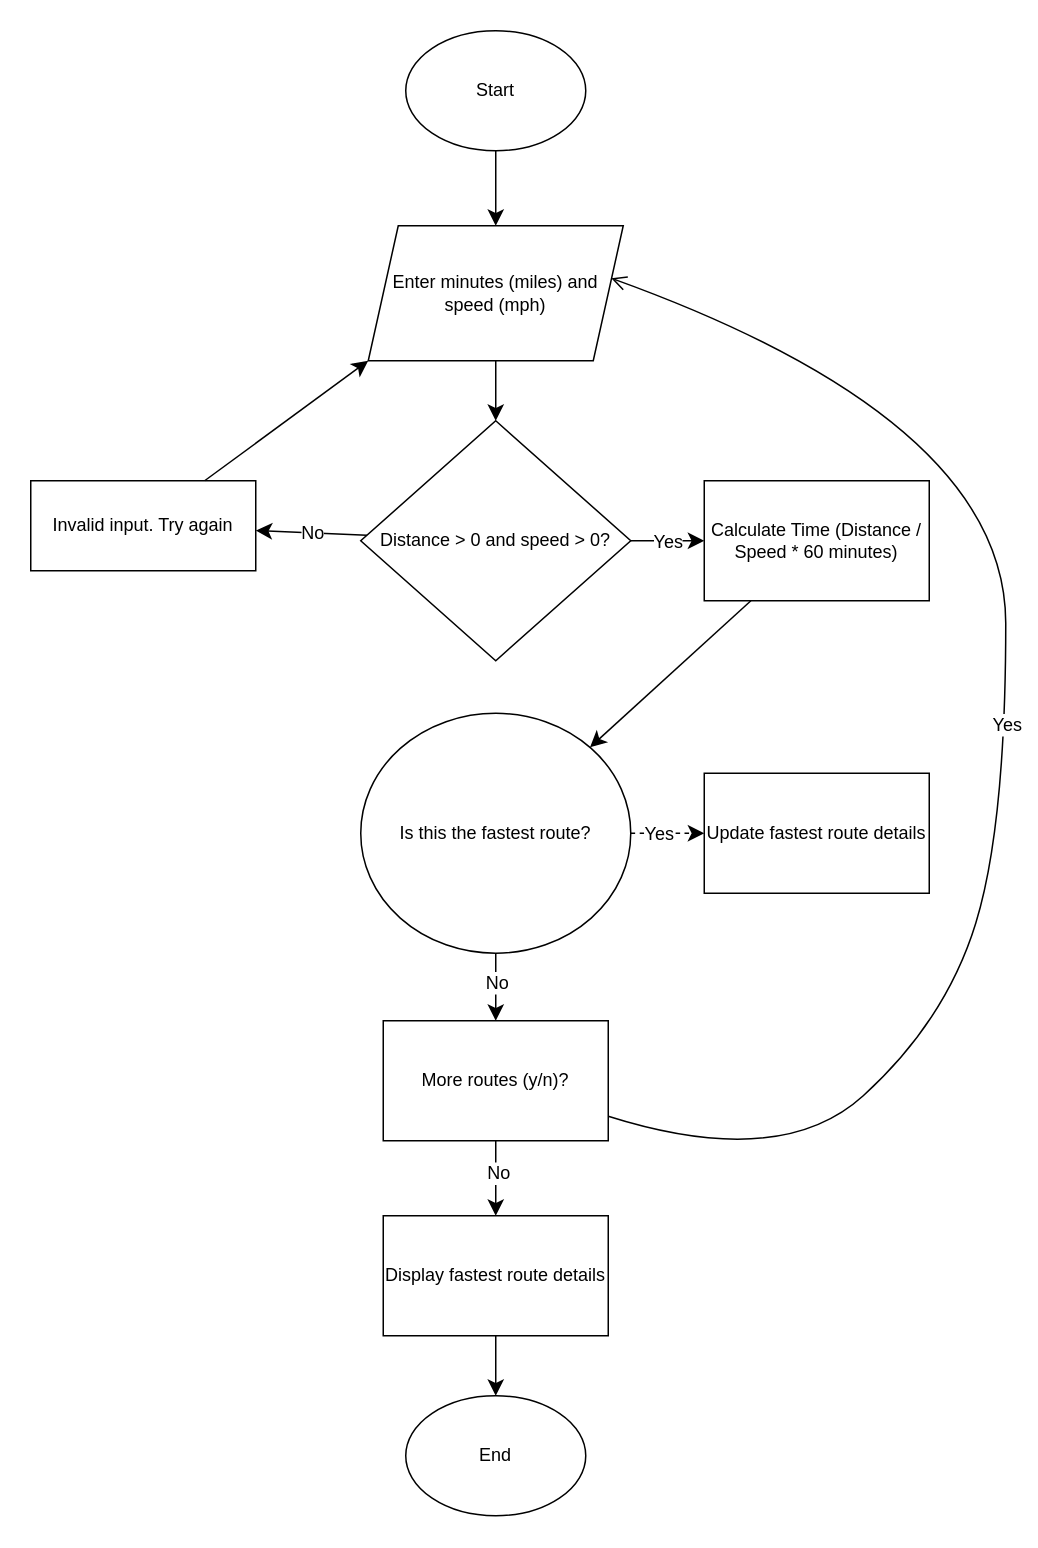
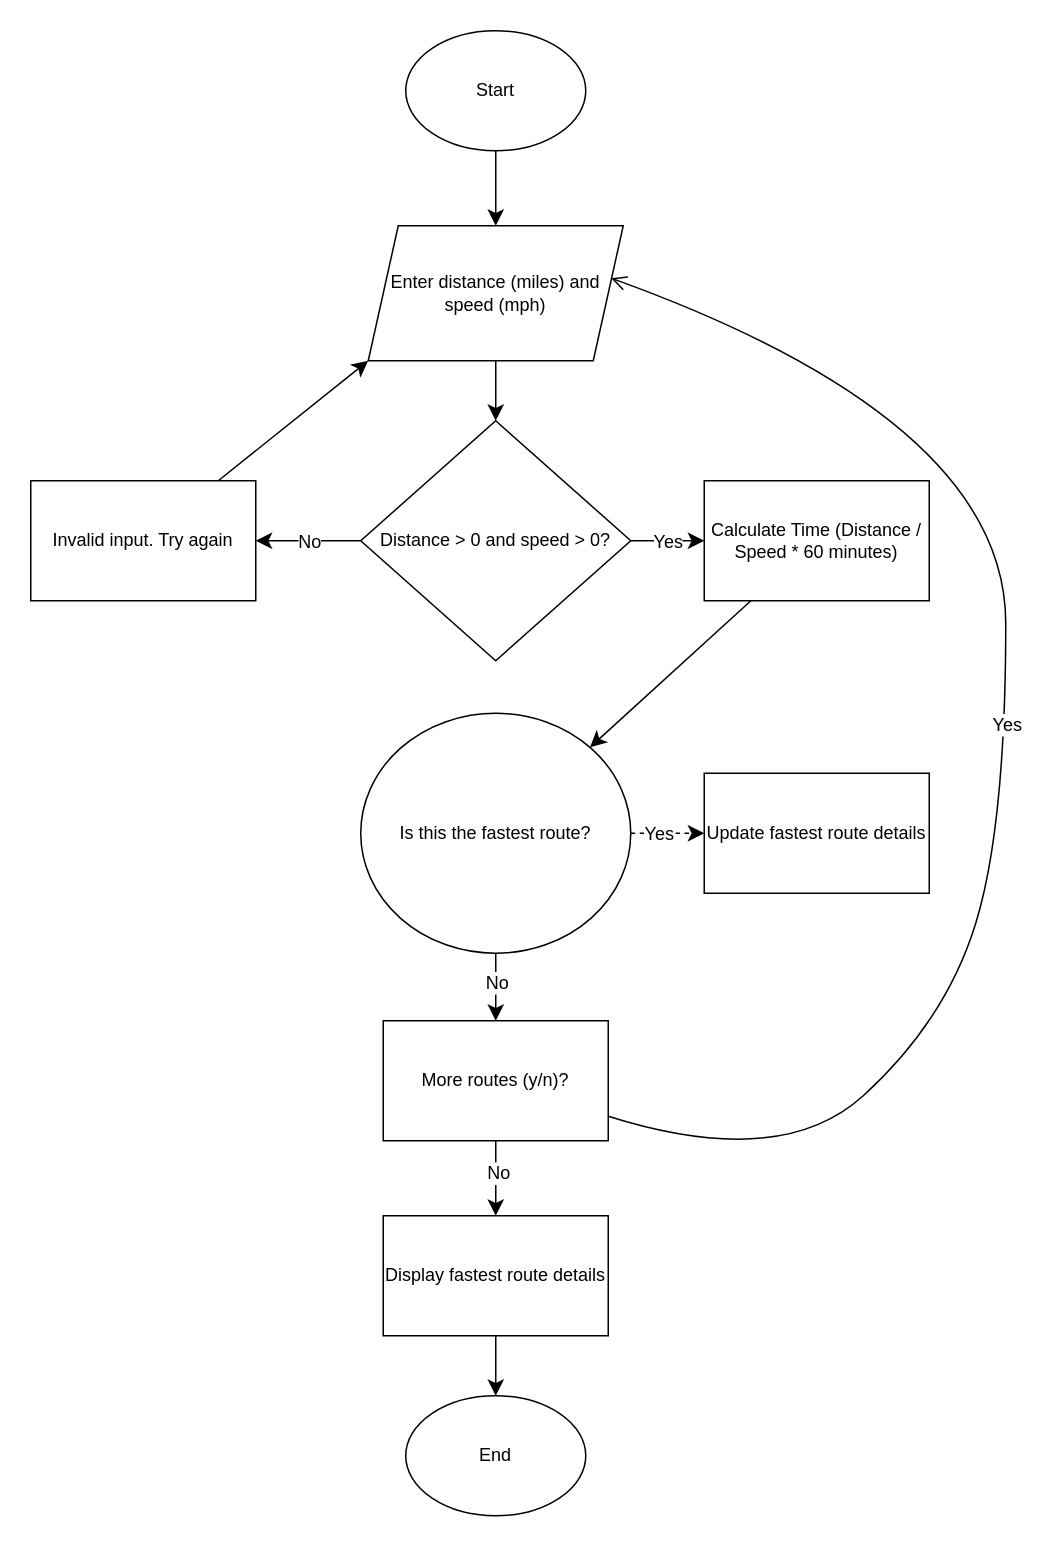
(496, 293) -> (496, 293)
(143, 526) -> (143, 541)
